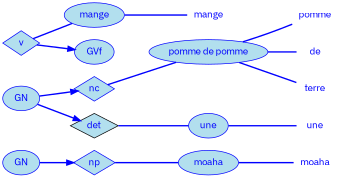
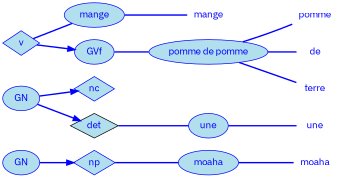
(142, 73) -> (132, 52)
